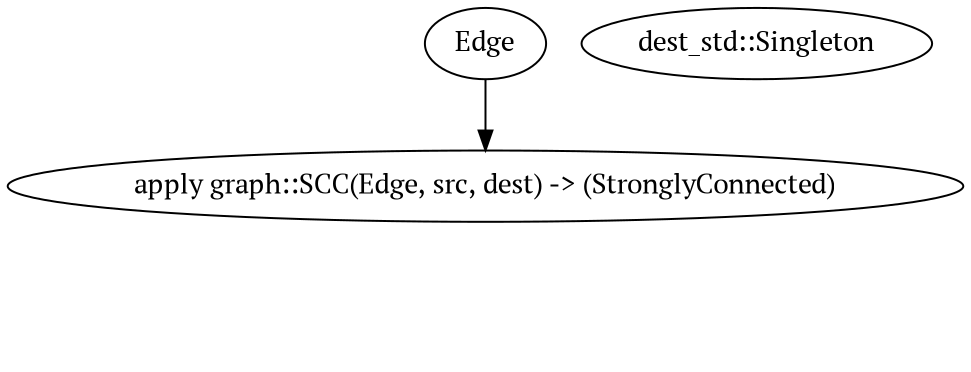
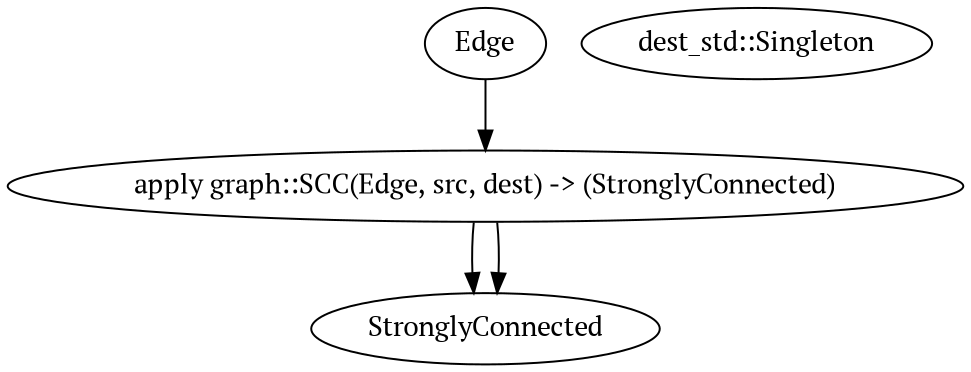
none -> (485, 329)
